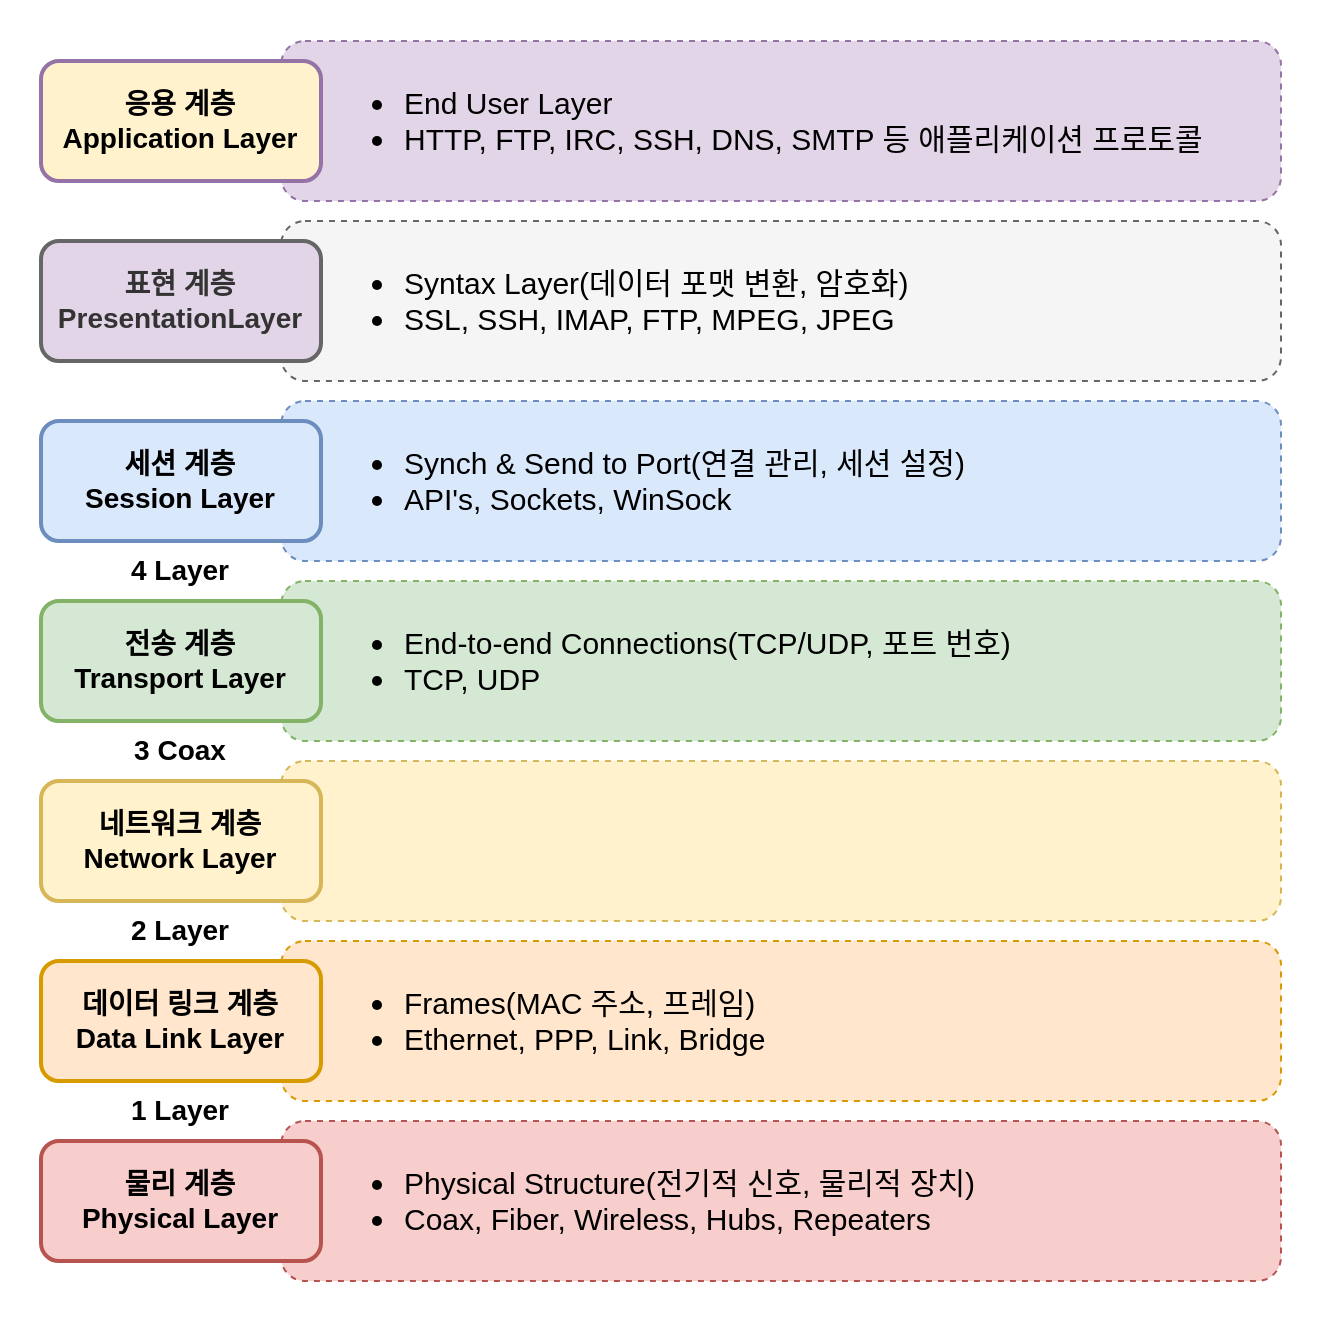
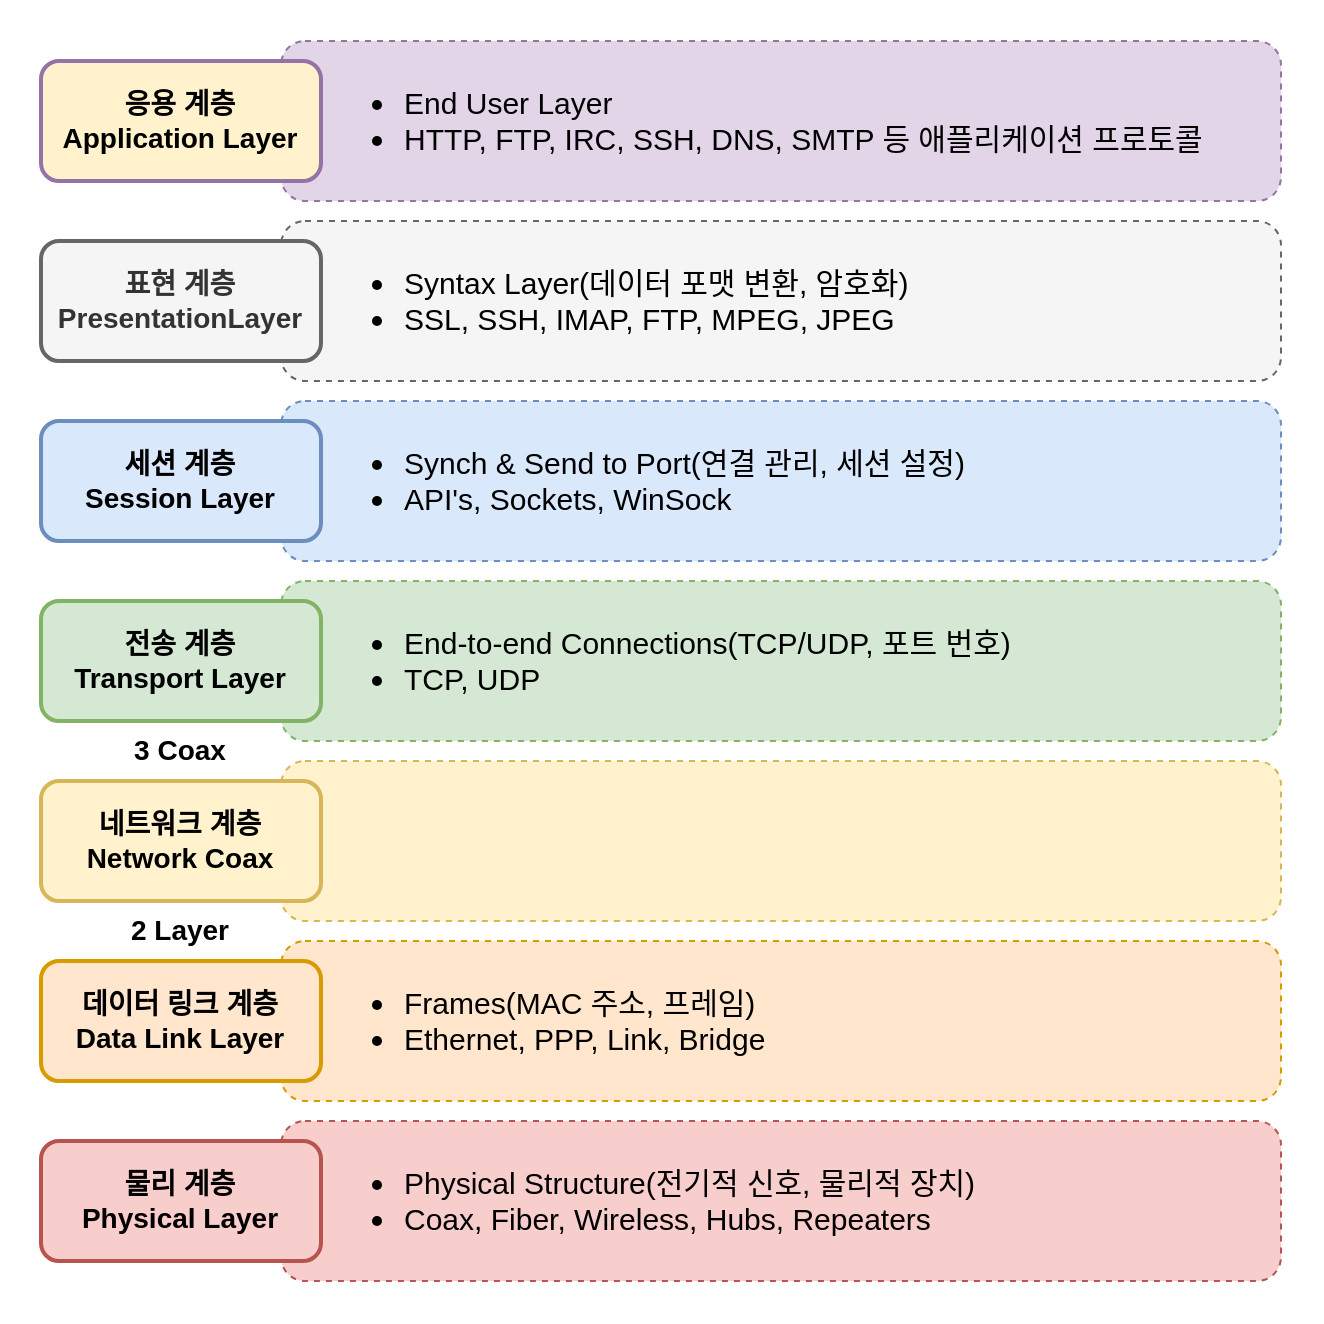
(181, 301) -> (181, 301)
(181, 571) -> none
(181, 841) -> (181, 841)
(181, 1111) -> none
